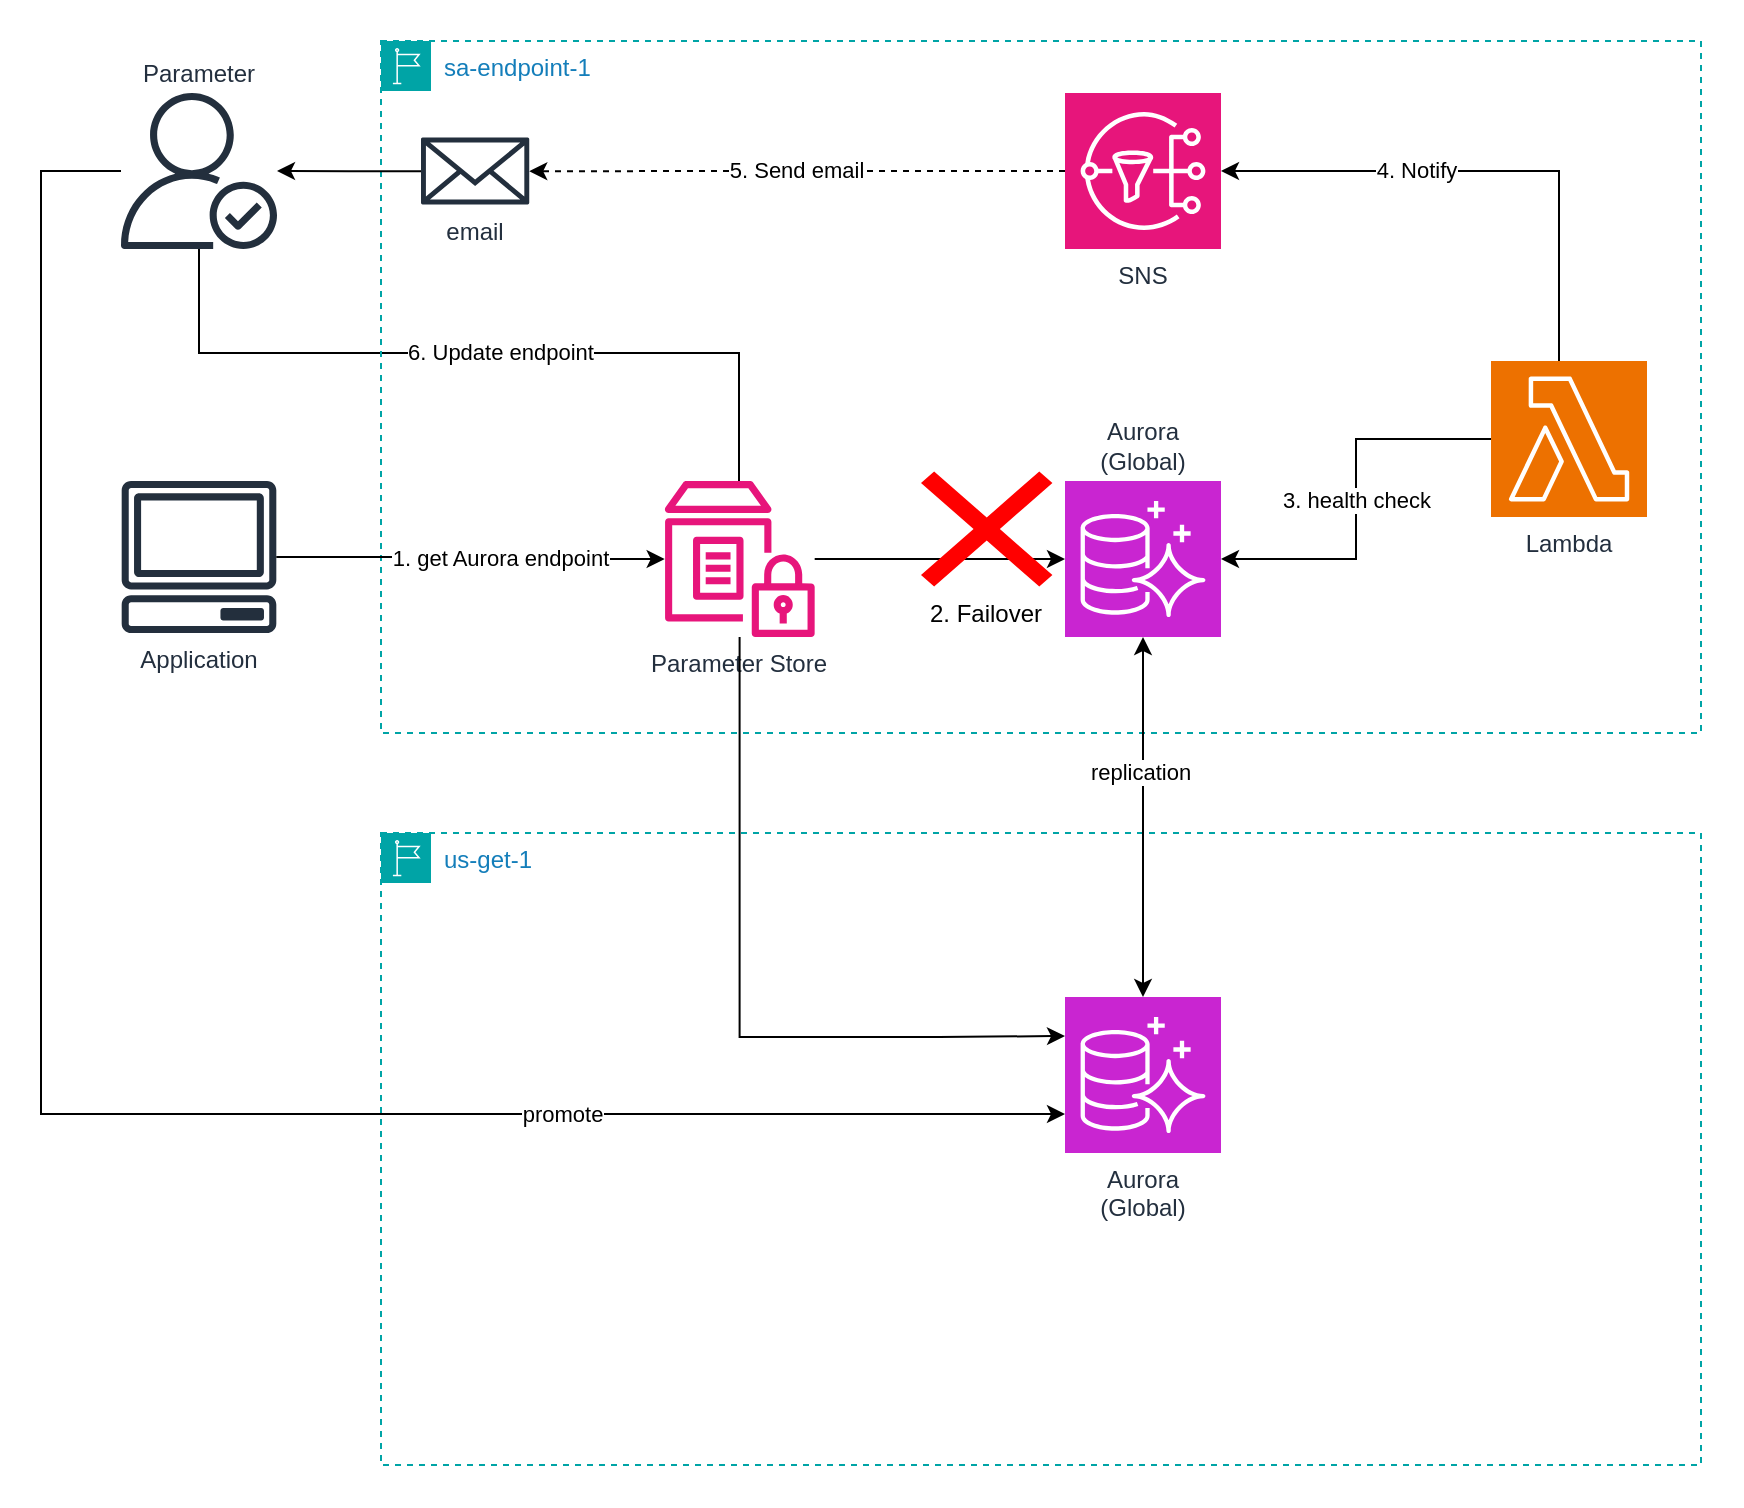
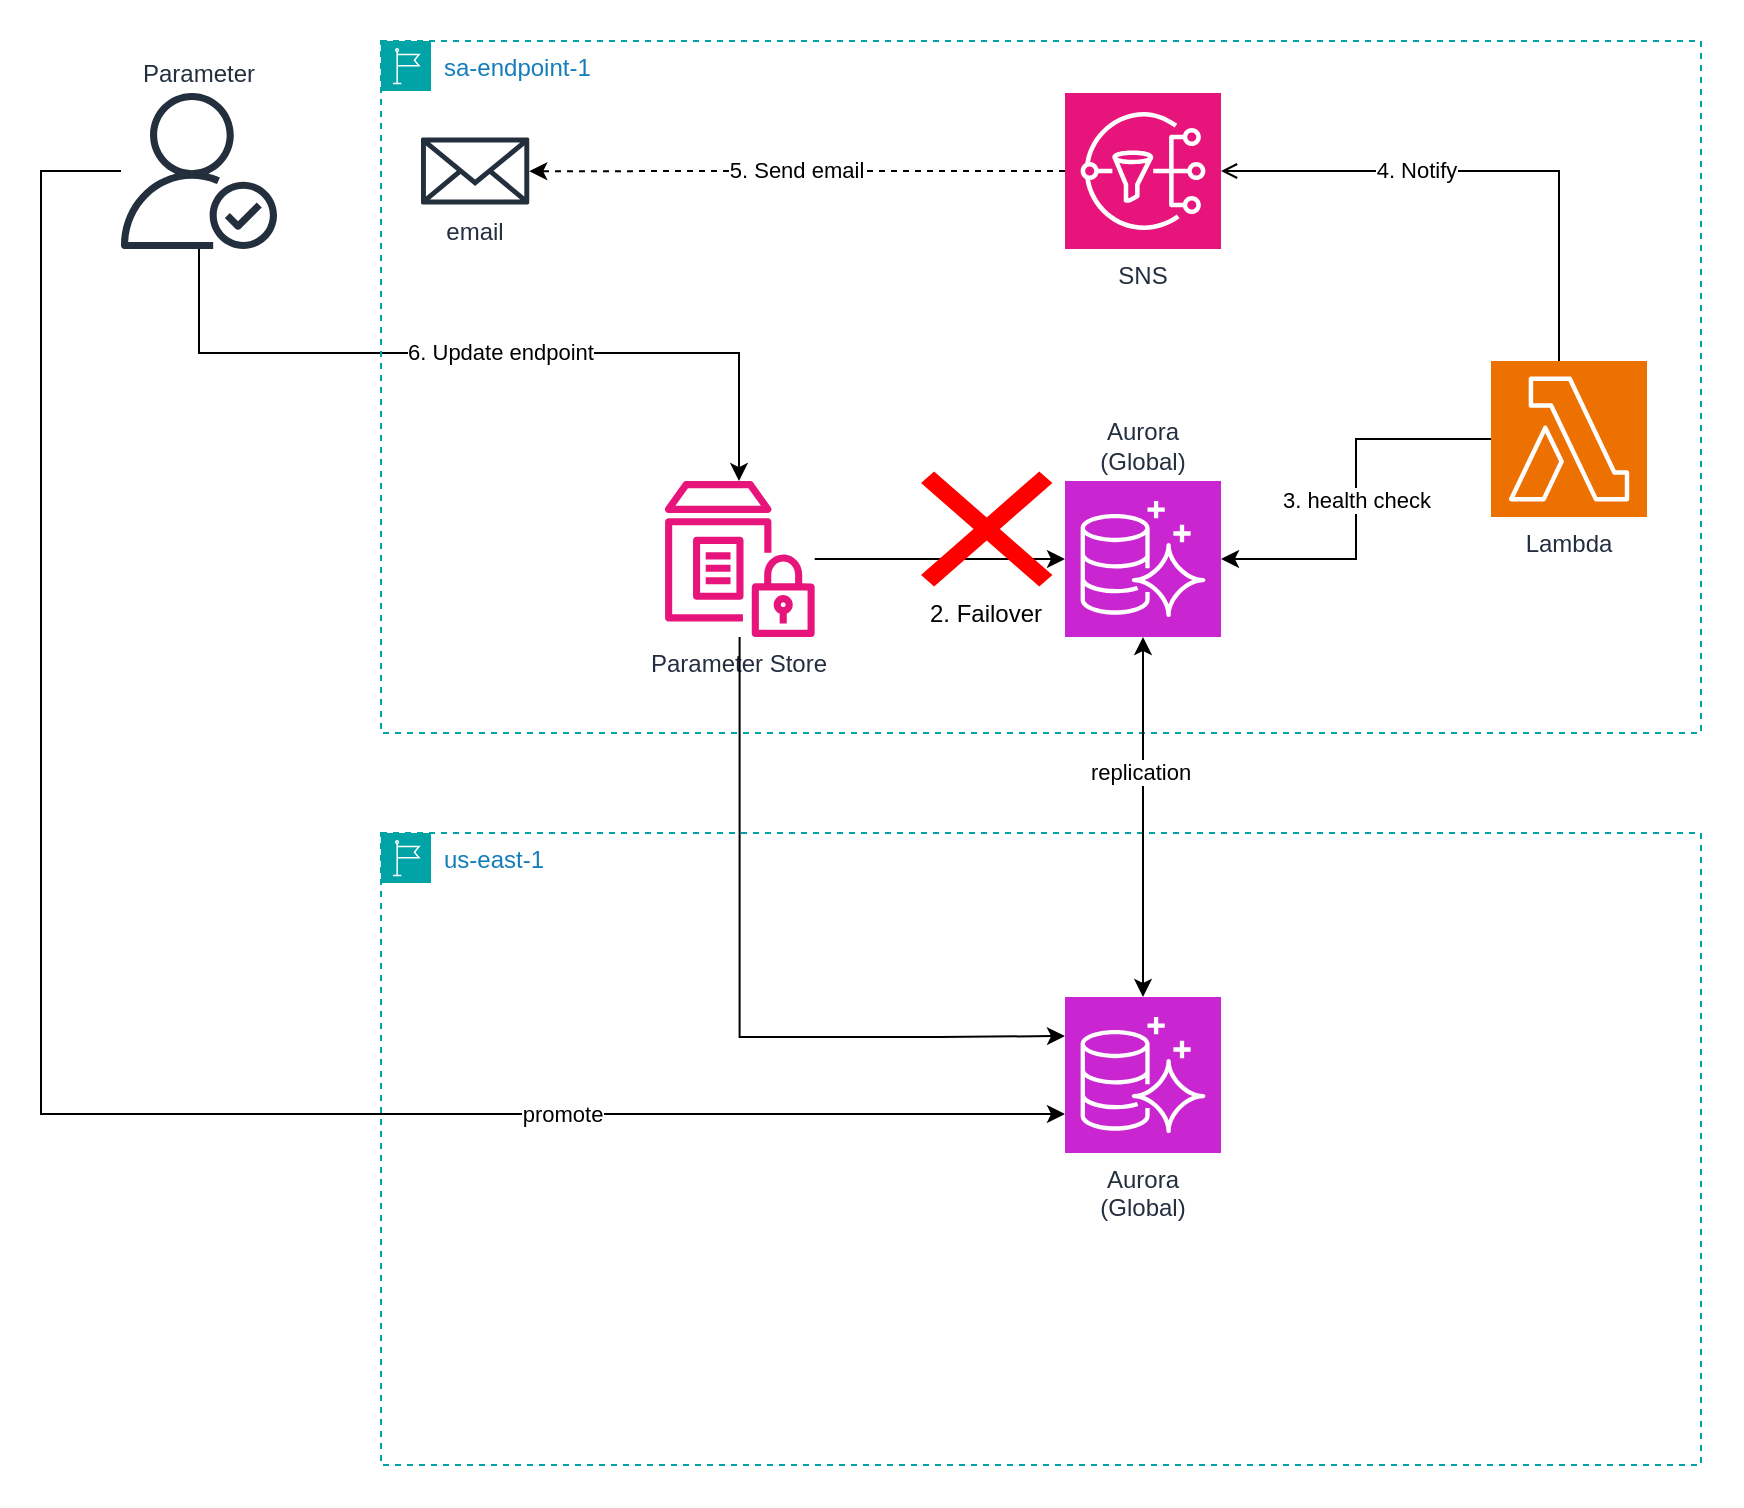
(356, 171) -> none
(1236, 171) -> (1232, 171)
(739, 472) -> (739, 466)
(199, 557) -> none
(533, 559) -> none
(499, 861) -> (505, 861)
